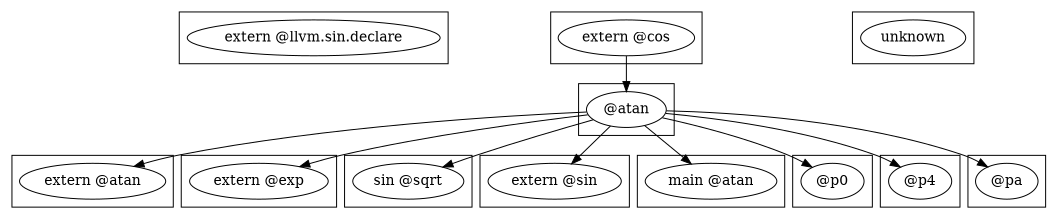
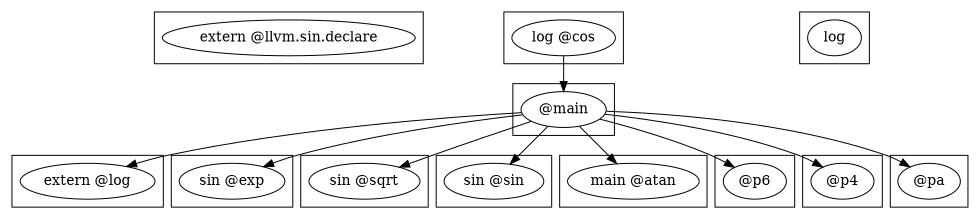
(626, 38) -> (564, 38)
(913, 38) -> (835, 38)
(626, 110) -> (564, 110)
(93, 181) -> (88, 181)
(259, 181) -> (232, 181)
(555, 181) -> (494, 181)
(833, 181) -> (755, 181)
